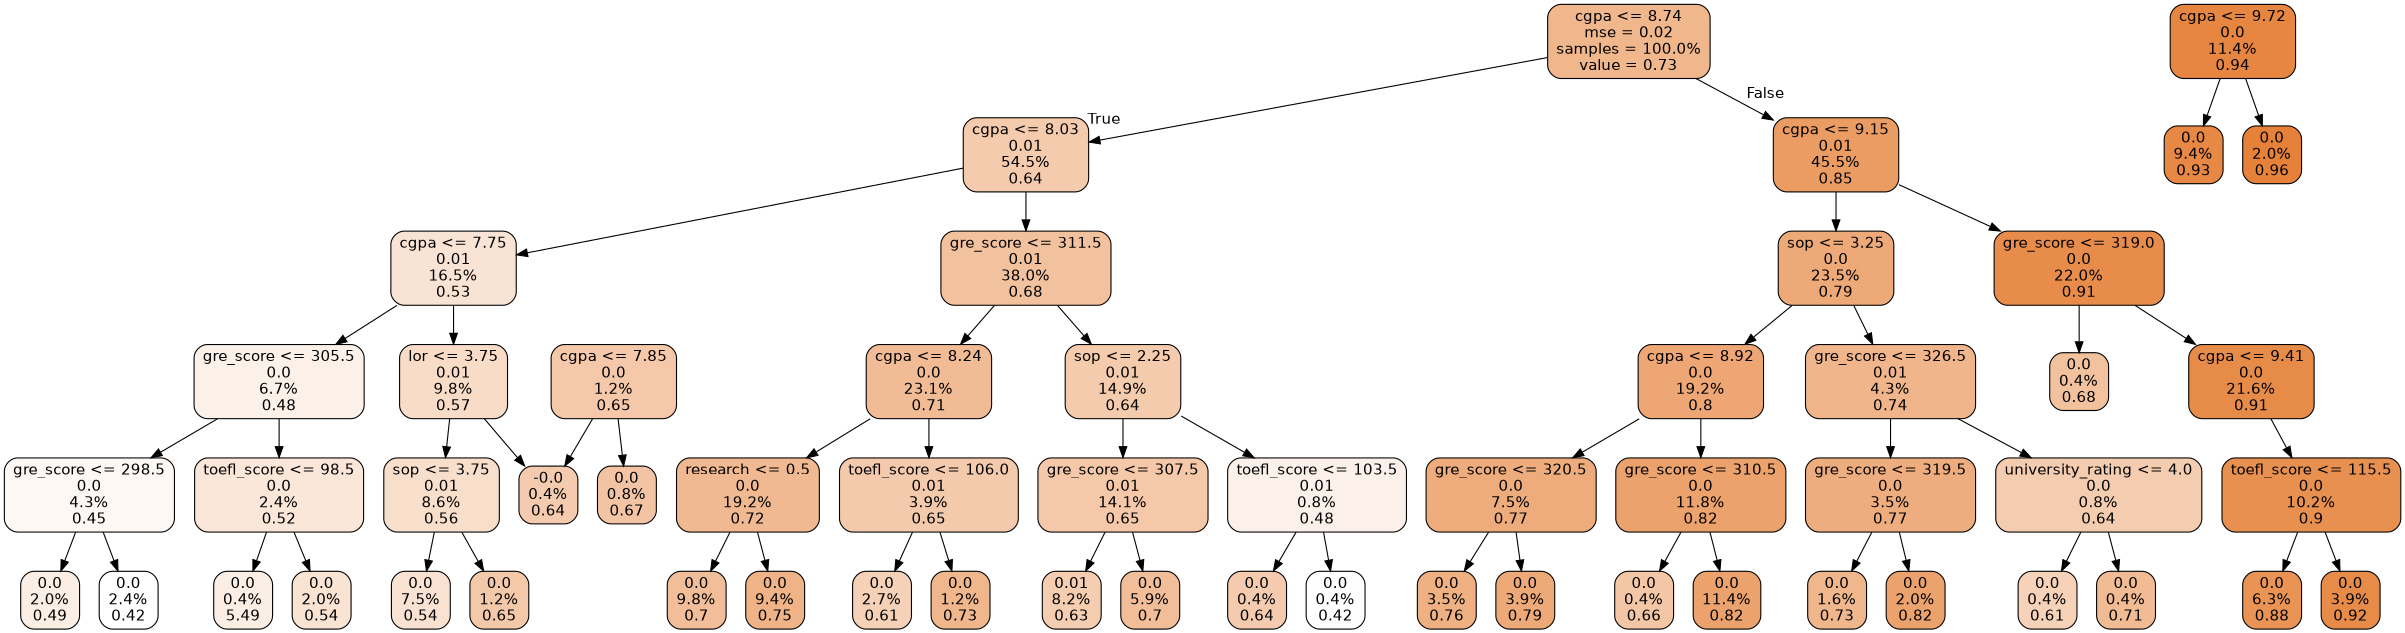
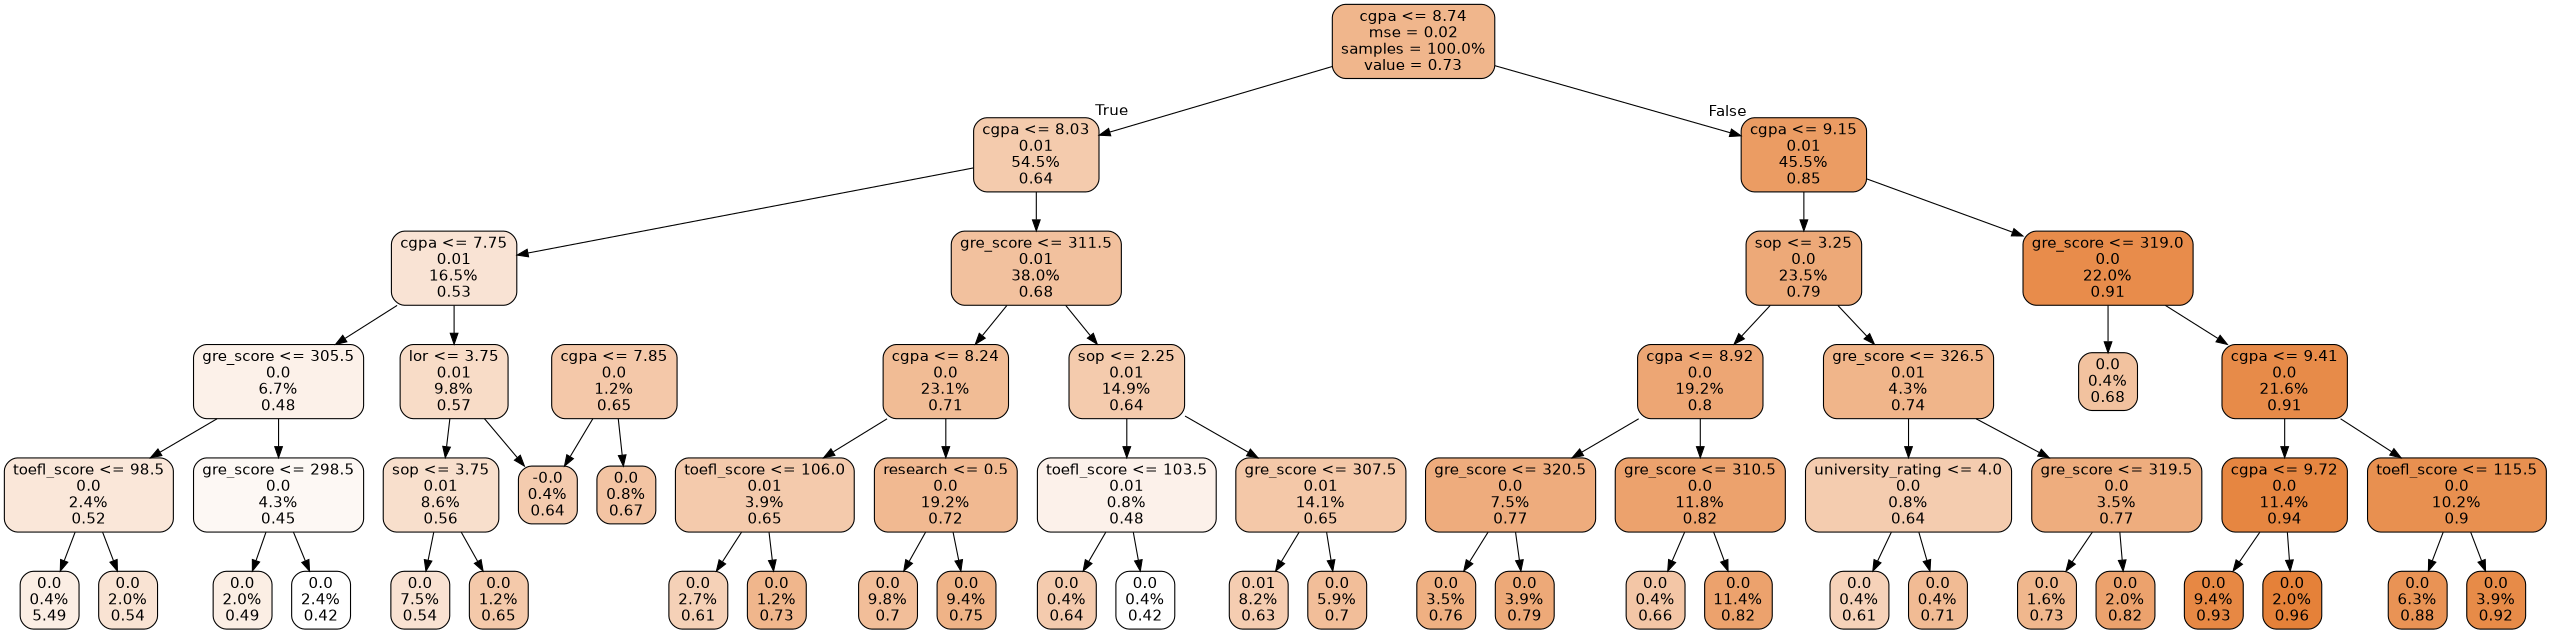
none -> (2285, 433)
